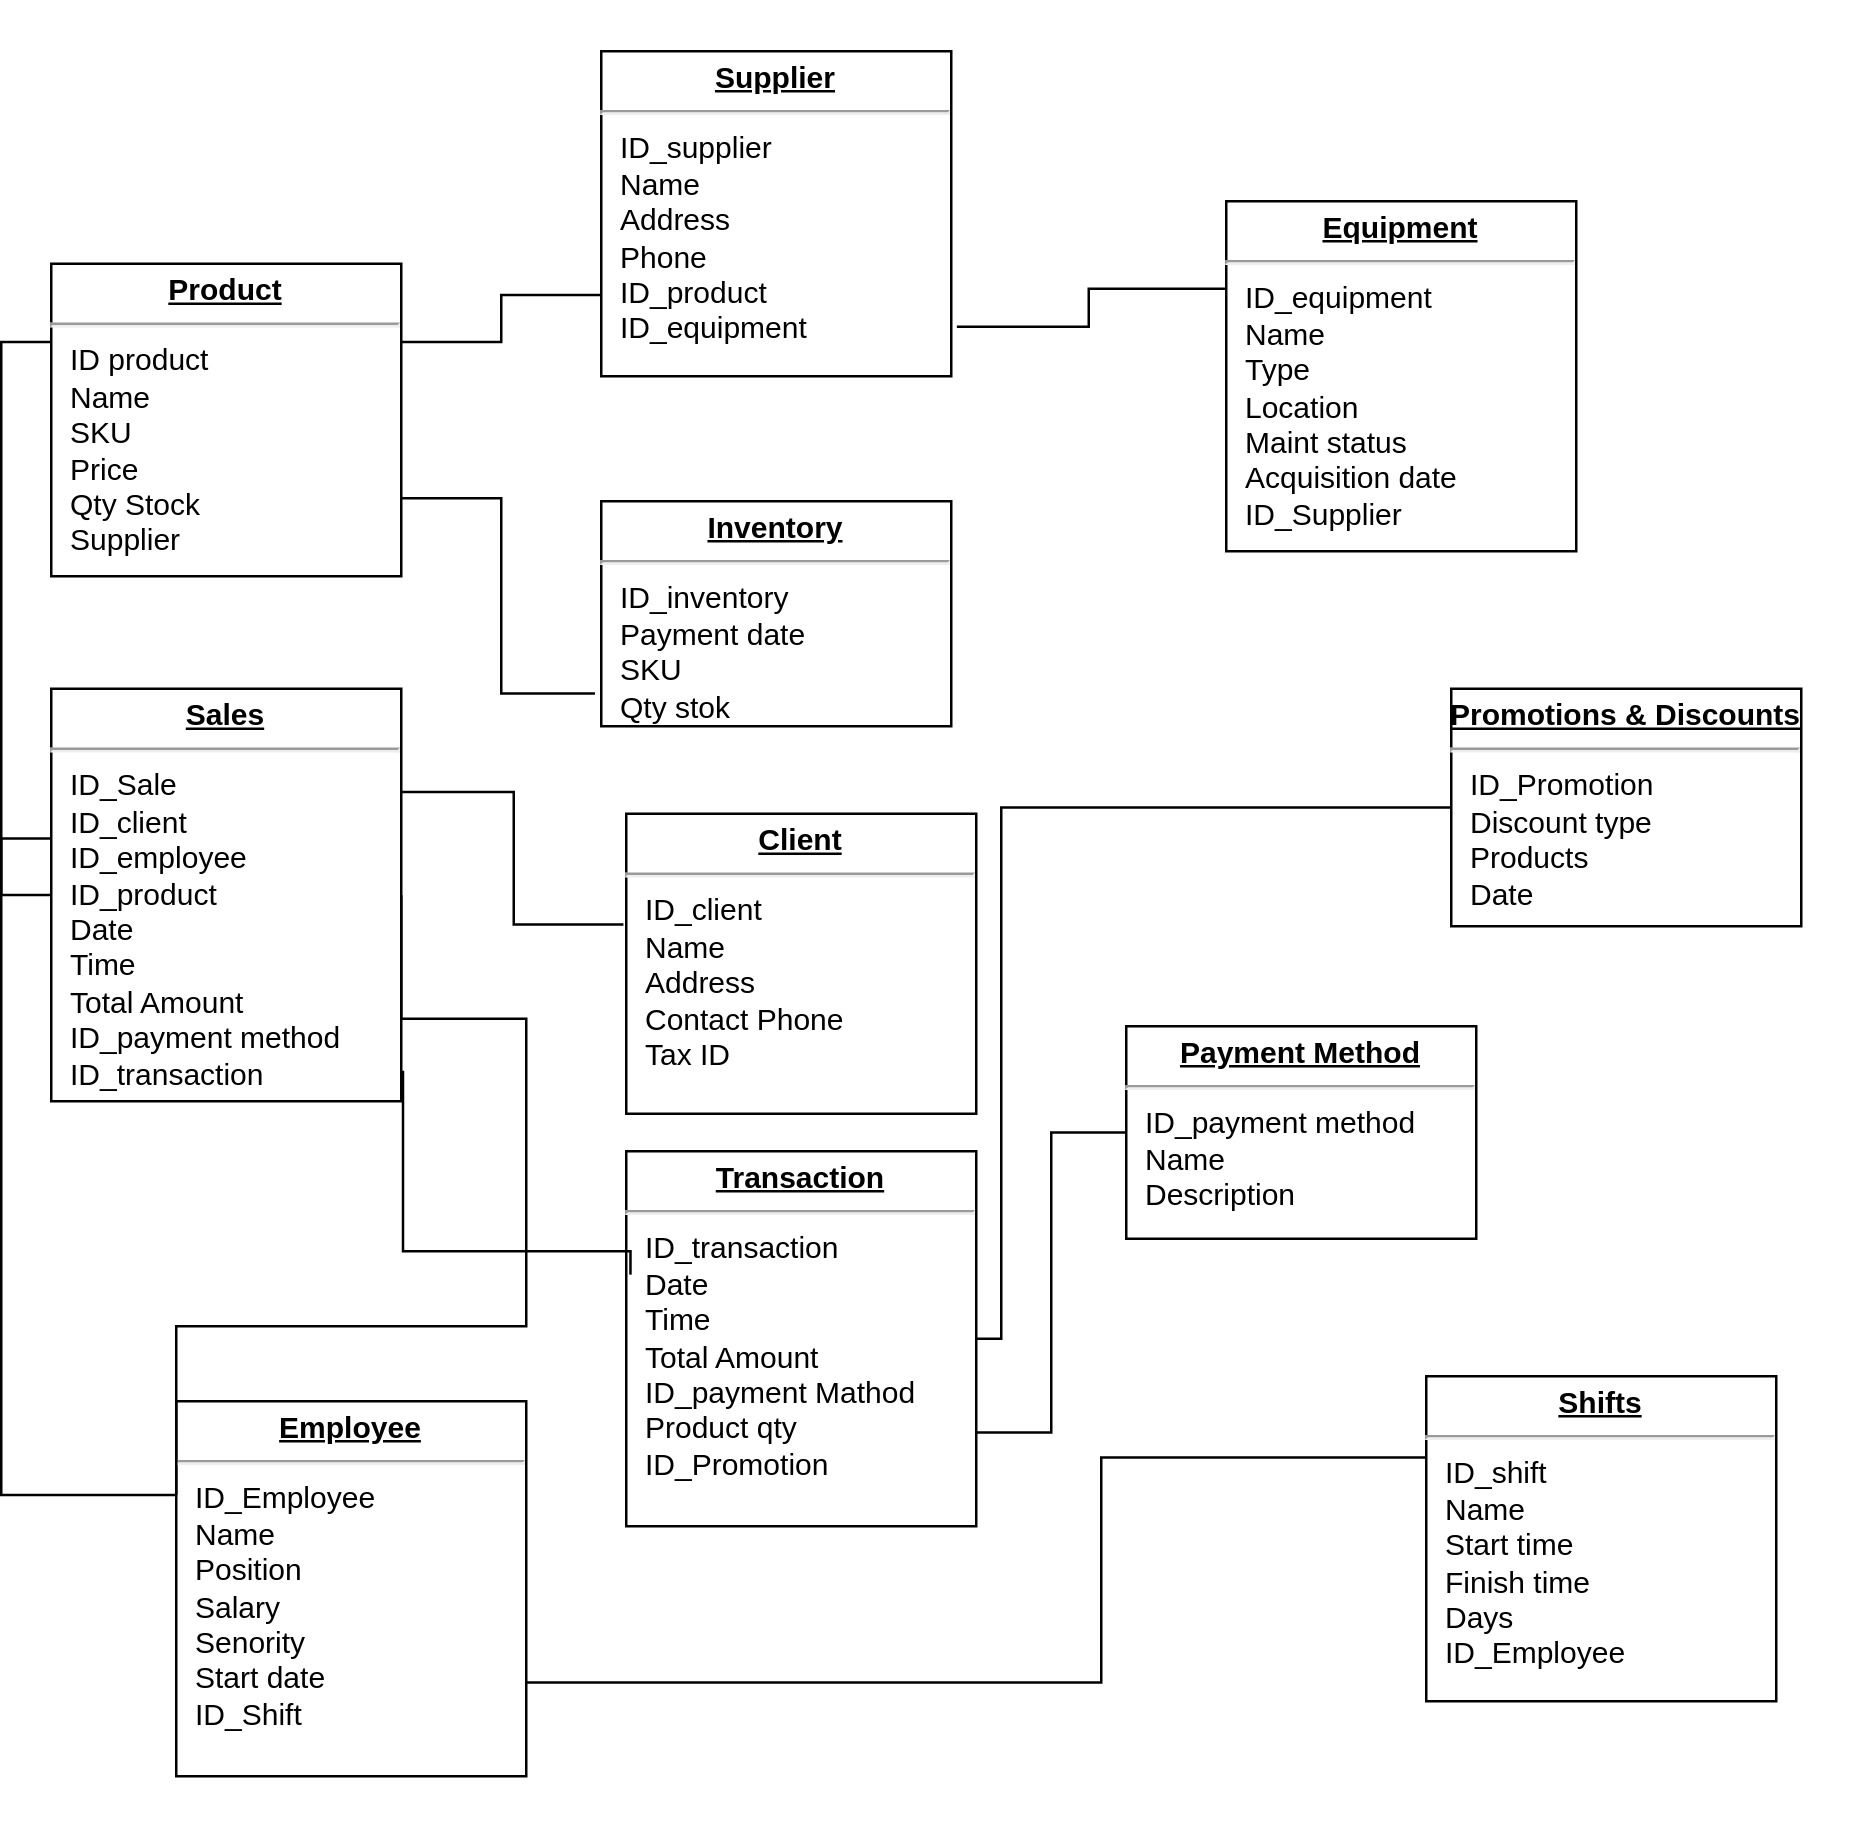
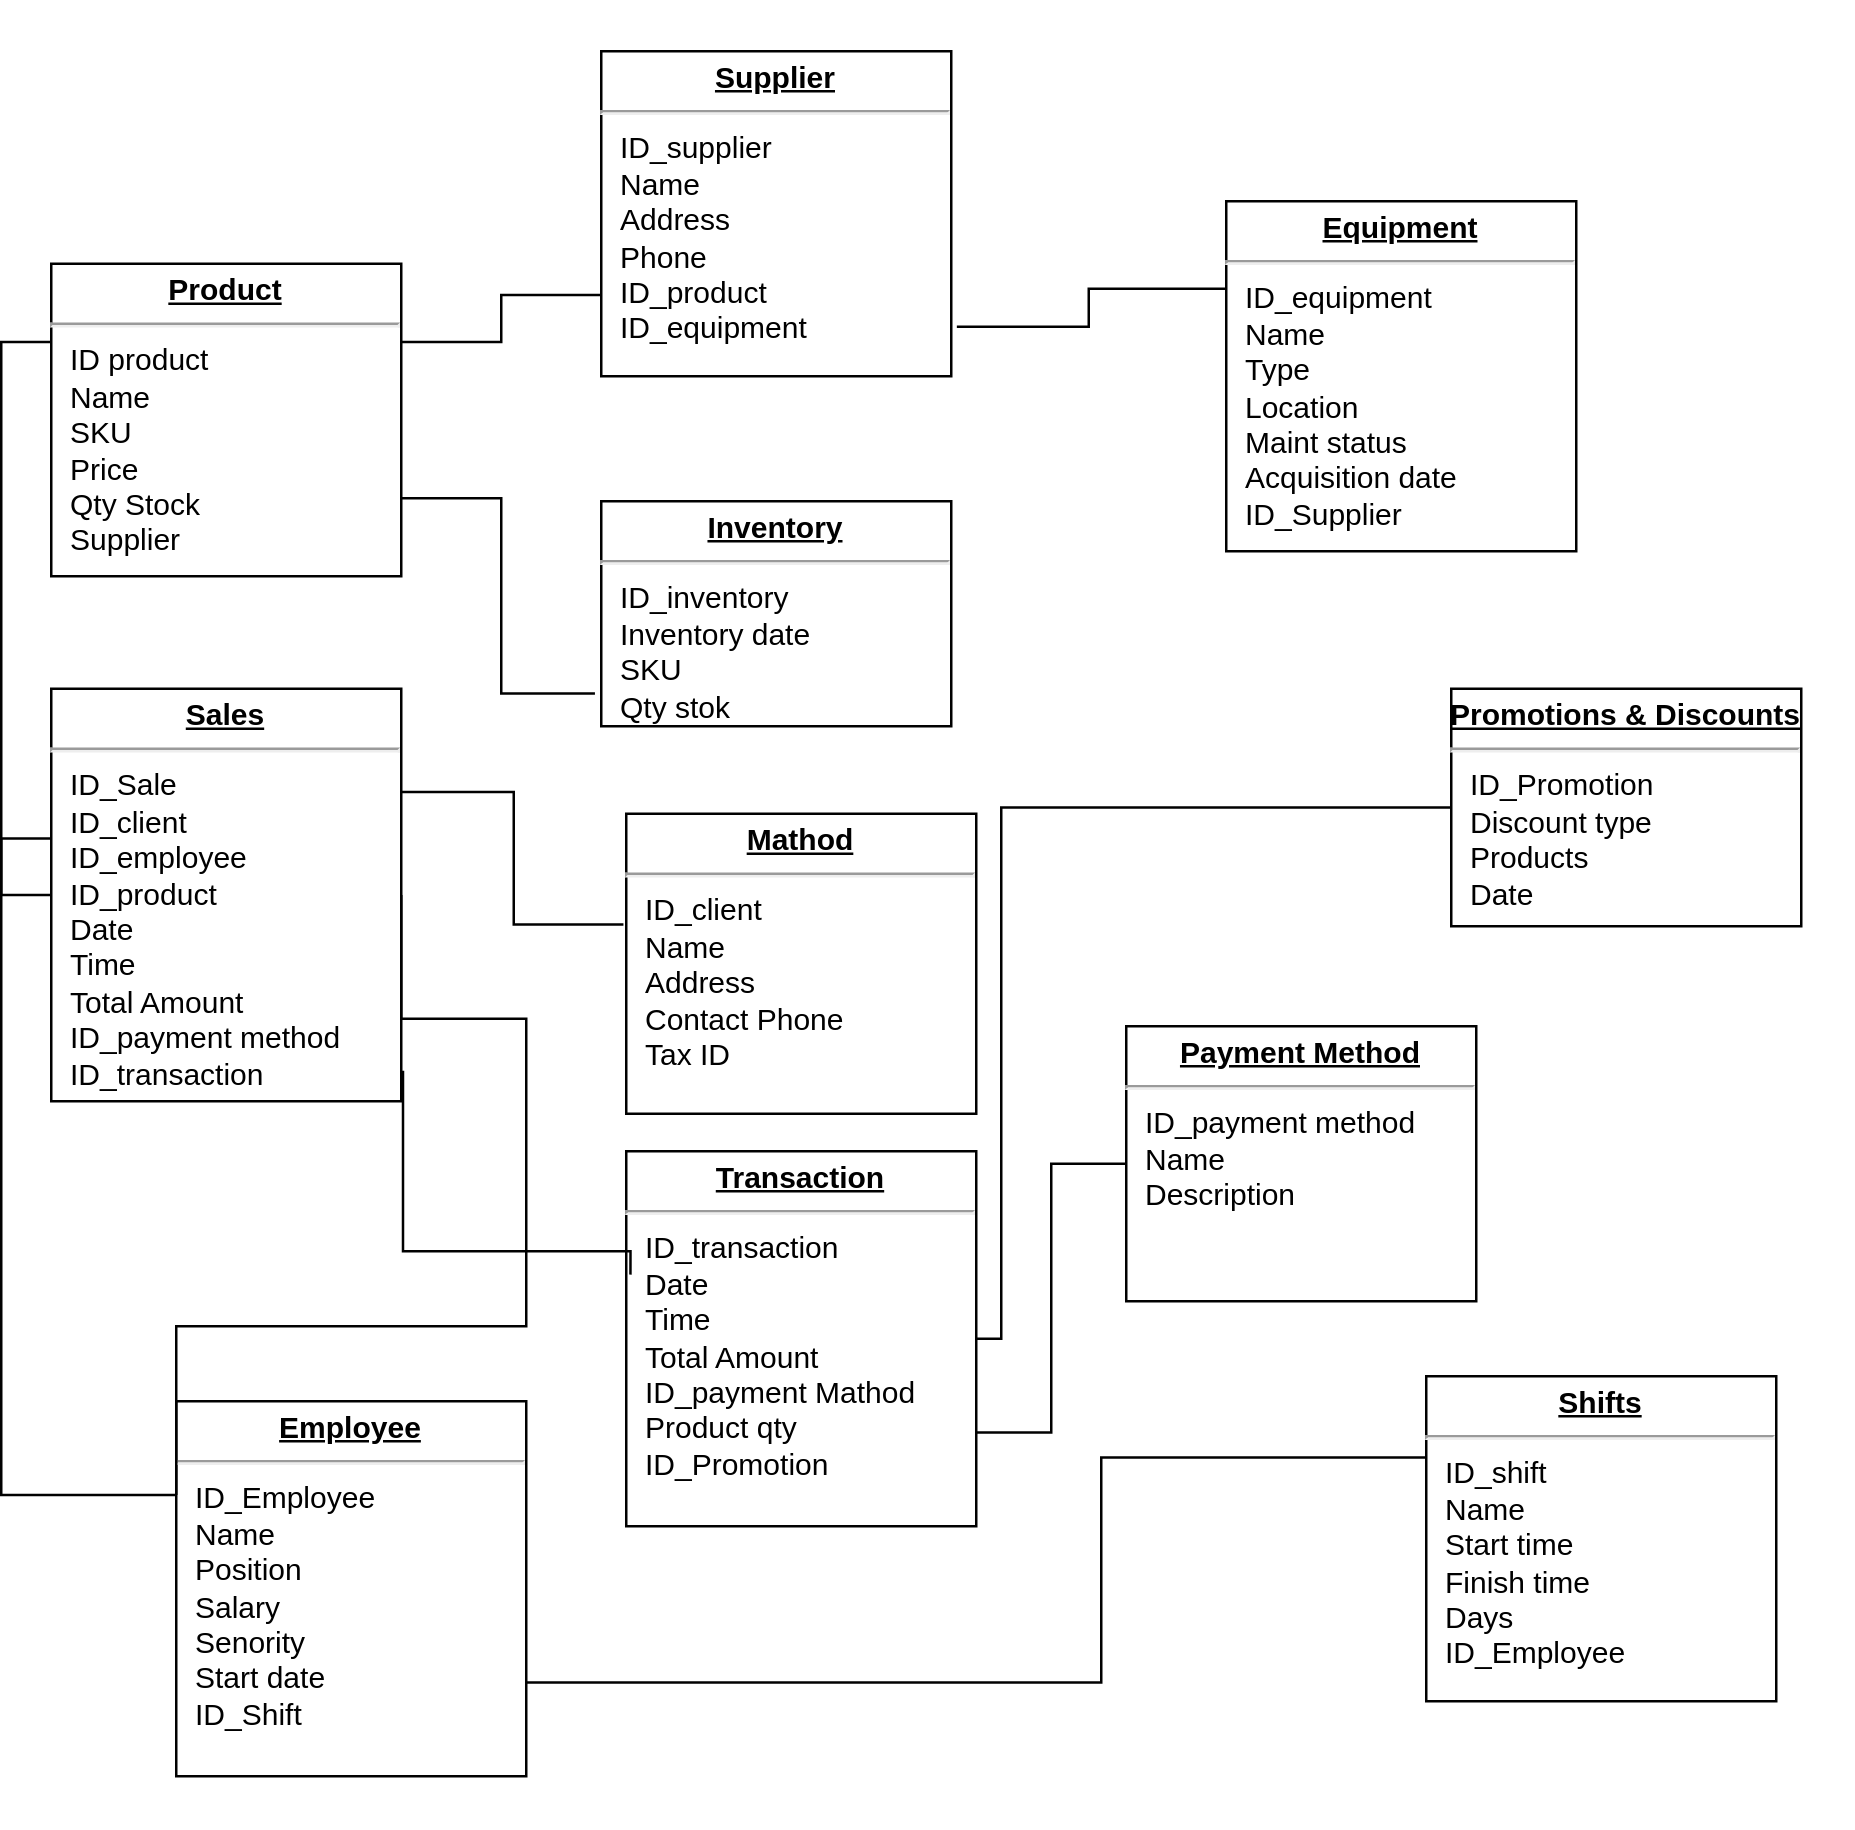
(698, 591) -> (715, 591)
(732, 922) -> (732, 922)
(1301, 1133) -> (1301, 1164)
